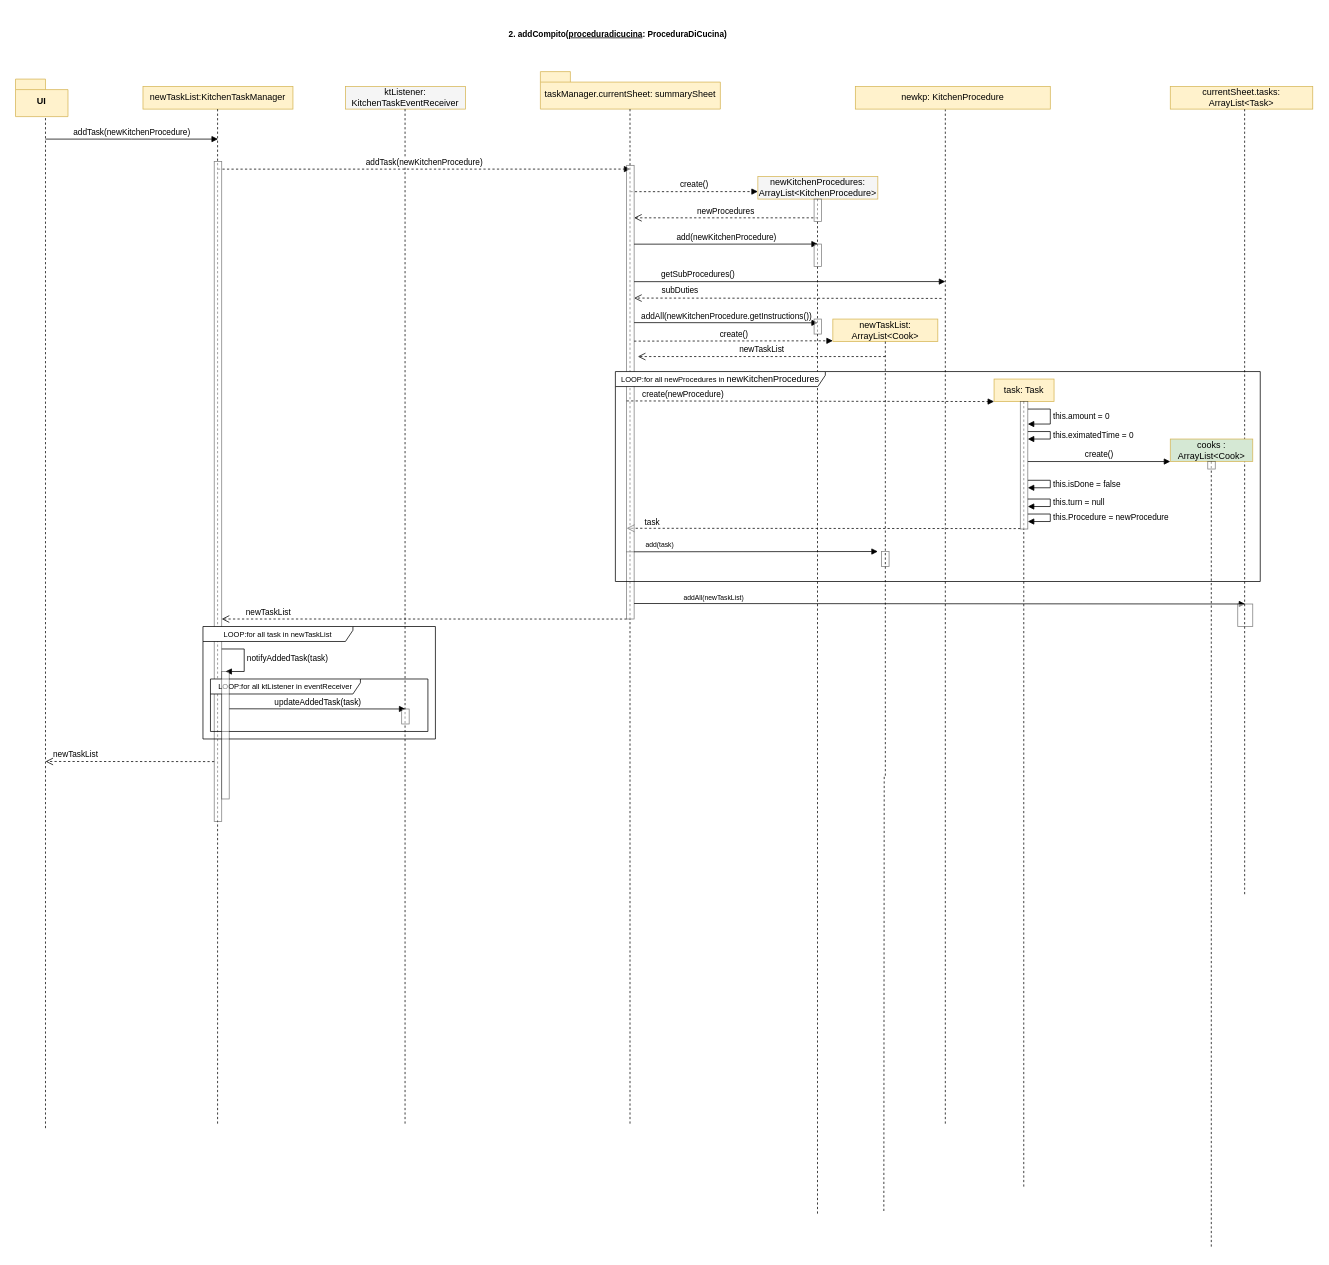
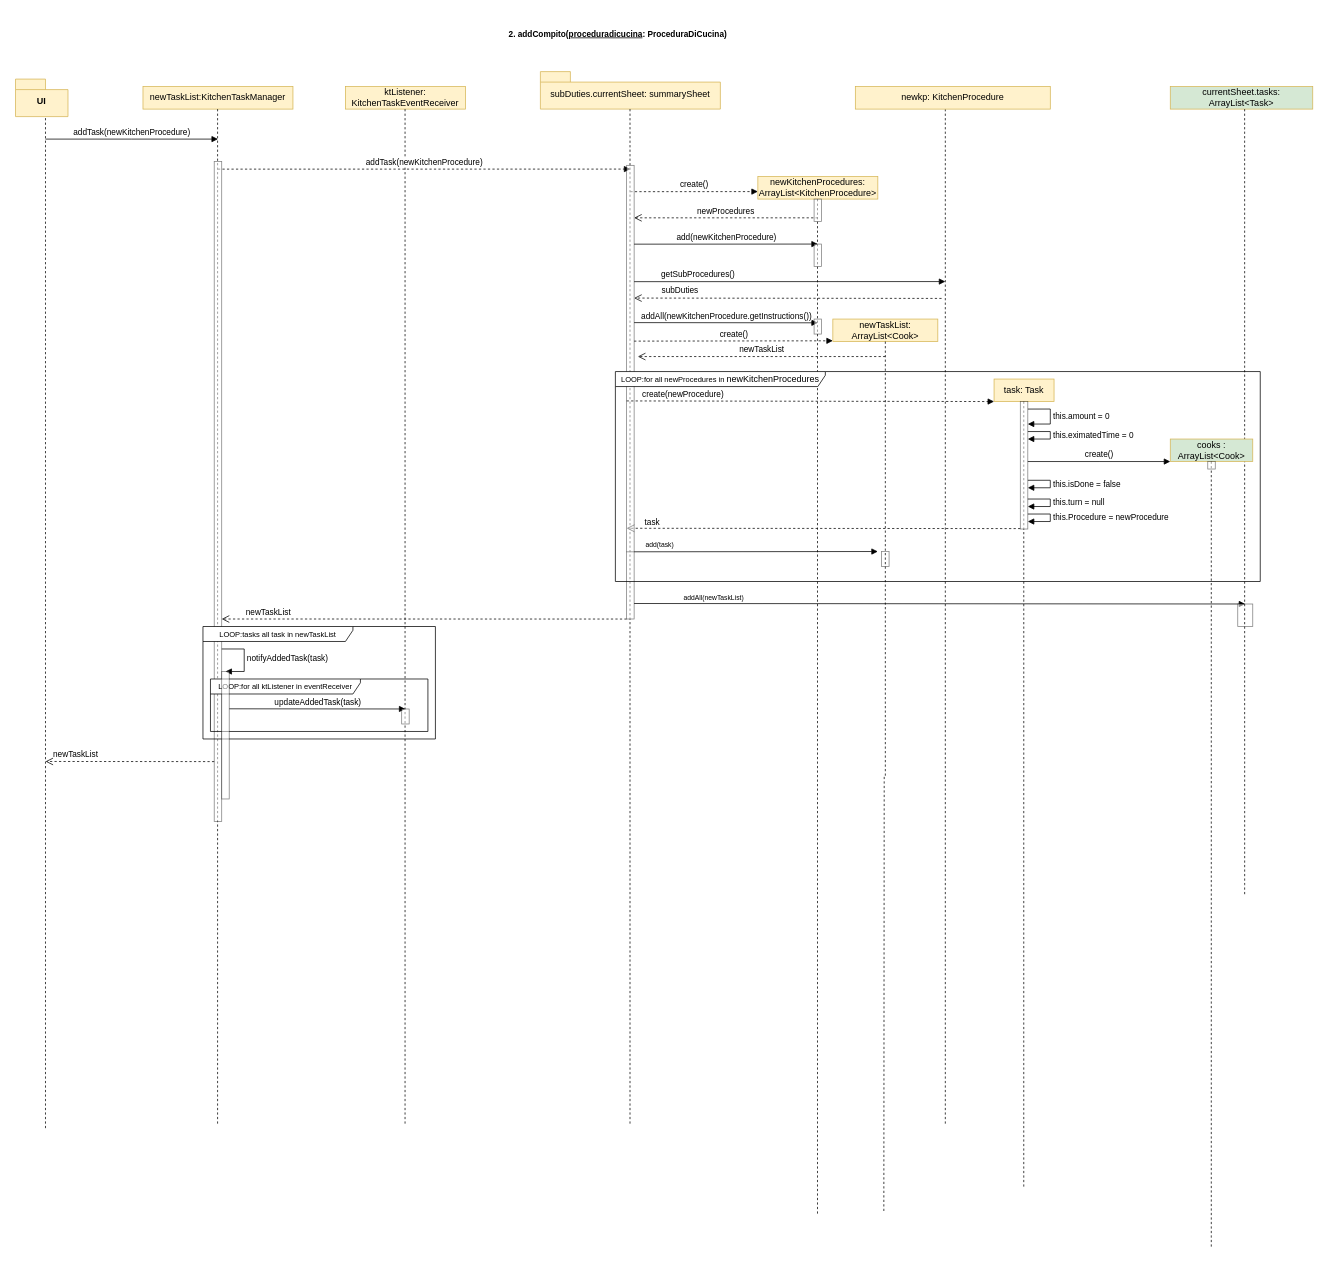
(630, 94) -> (630, 94)
(405, 98) -> (405, 98)
(1242, 98) -> (1242, 98)
(818, 188) -> (818, 188)
(278, 634) -> (278, 634)
